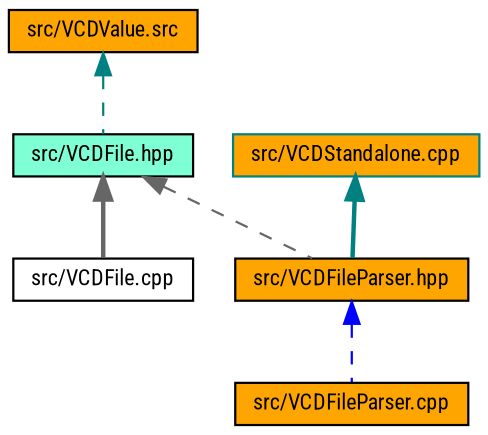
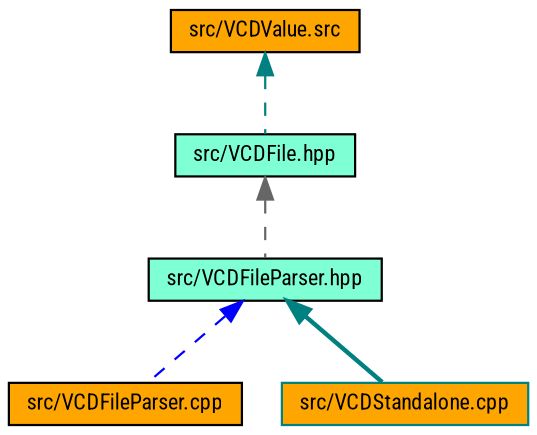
(354, 229) -> (344, 349)
(103, 280) -> none
(352, 280) -> (265, 280)
